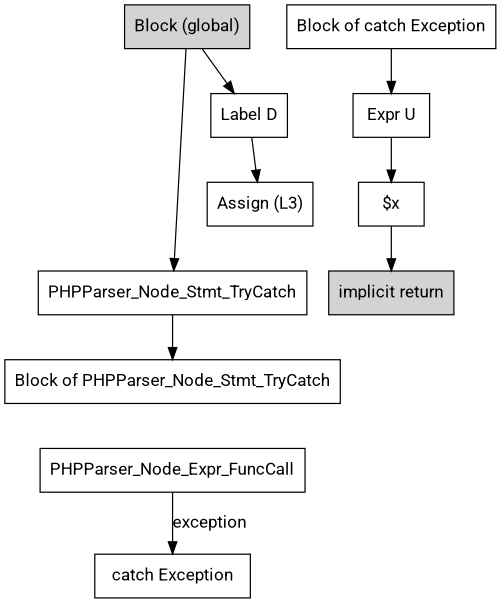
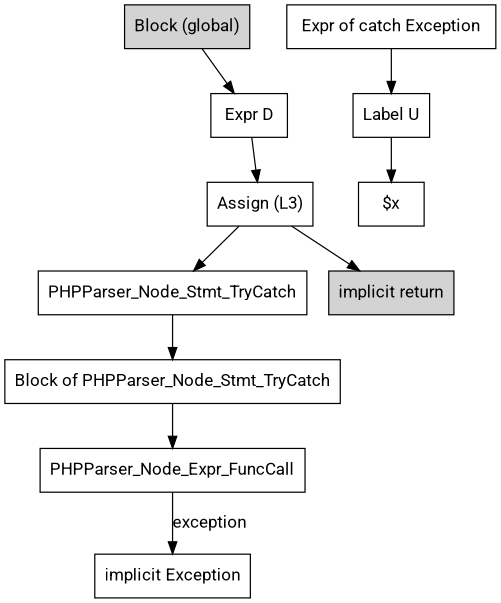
(391, 27) -> (391, 27)
(249, 115) -> (249, 115)
(391, 115) -> (391, 115)
(180, 154) -> (221, 244)
(391, 243) -> (320, 245)
none -> (173, 420)
(173, 576) -> (173, 576)
